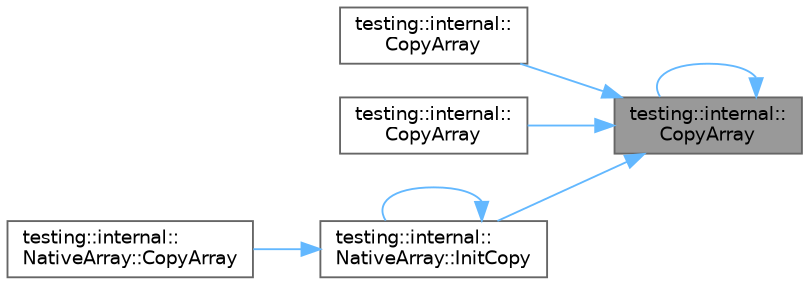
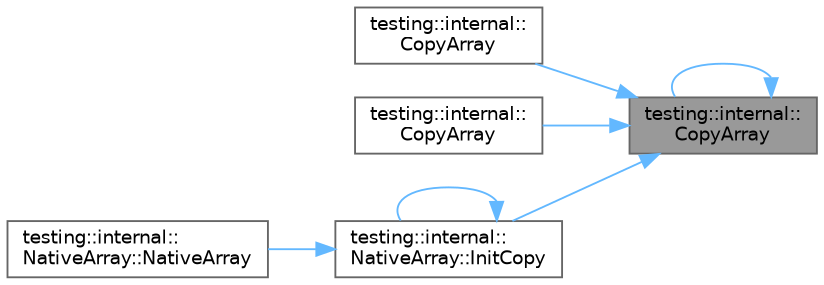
(130, 249) -> (138, 249)
